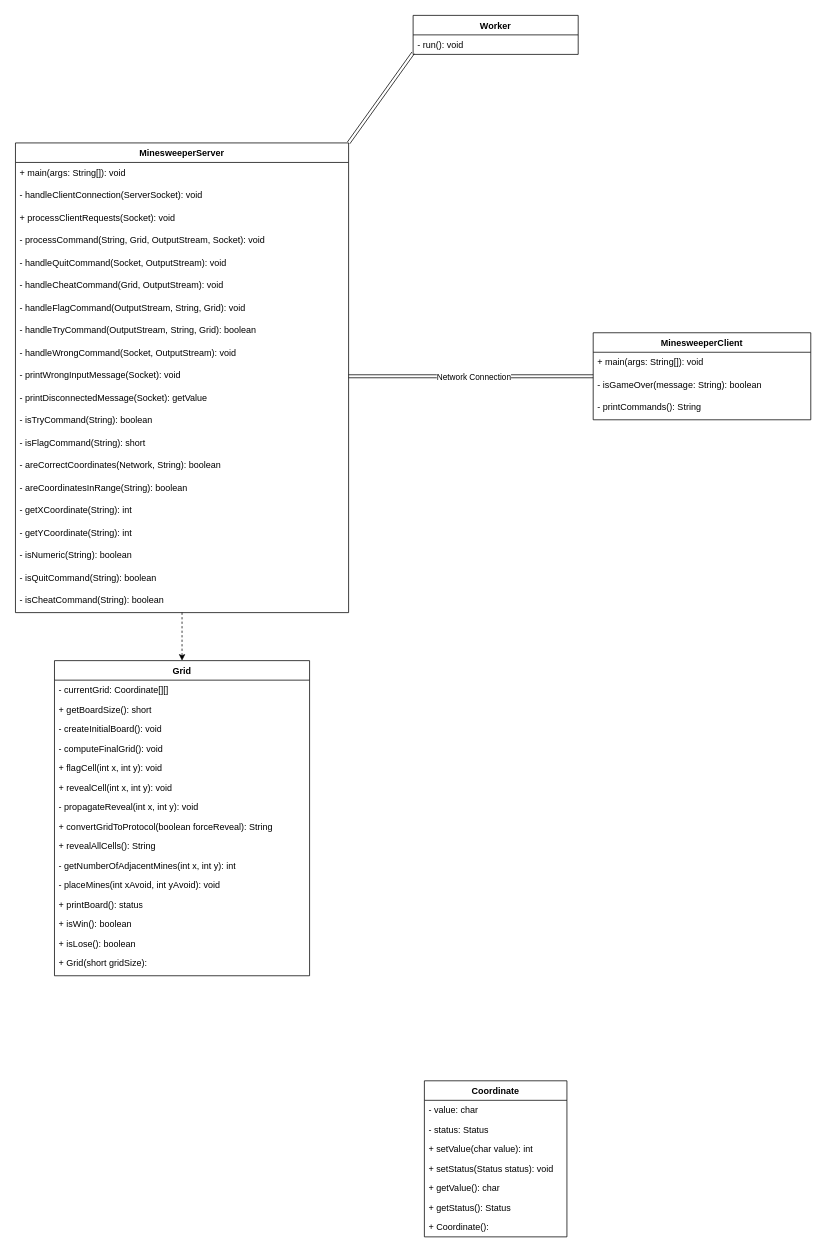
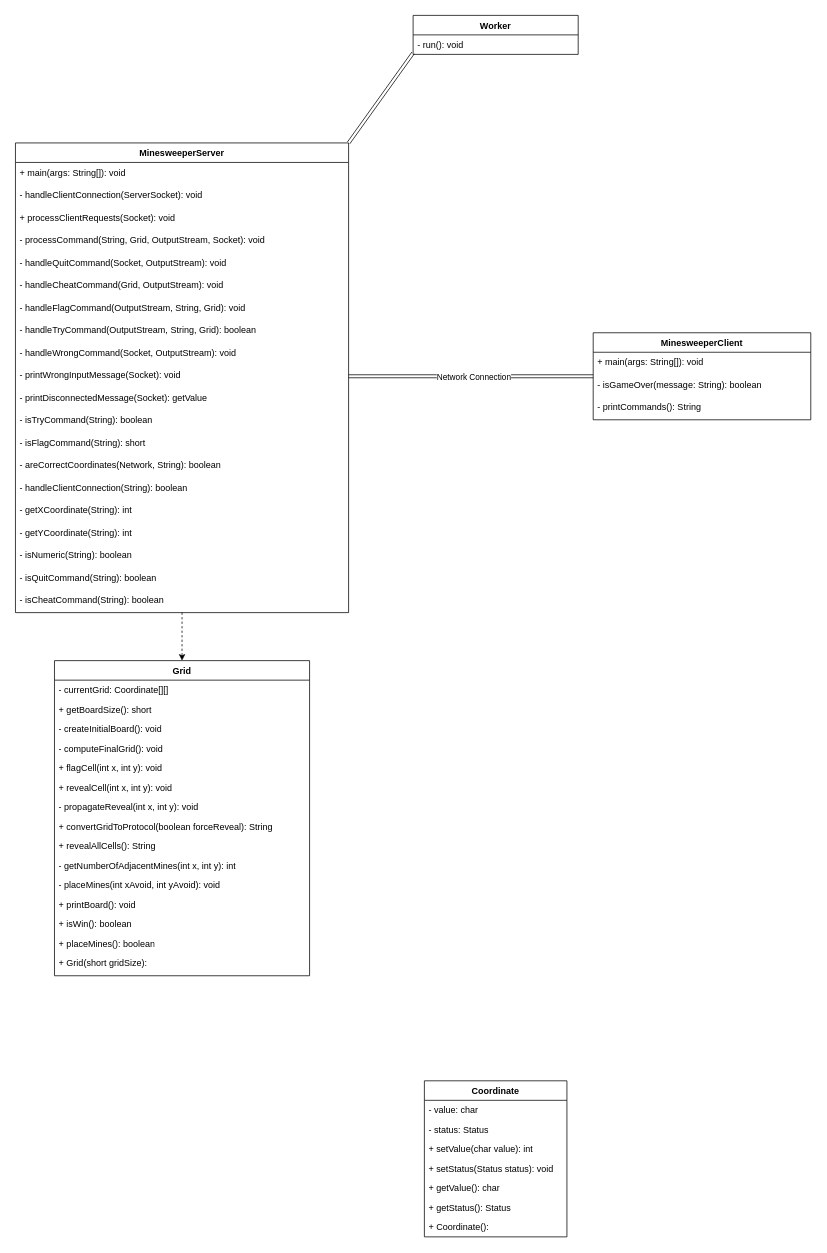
(114, 488) -> (113, 488)
(110, 905) -> (103, 905)
(101, 944) -> (110, 944)
